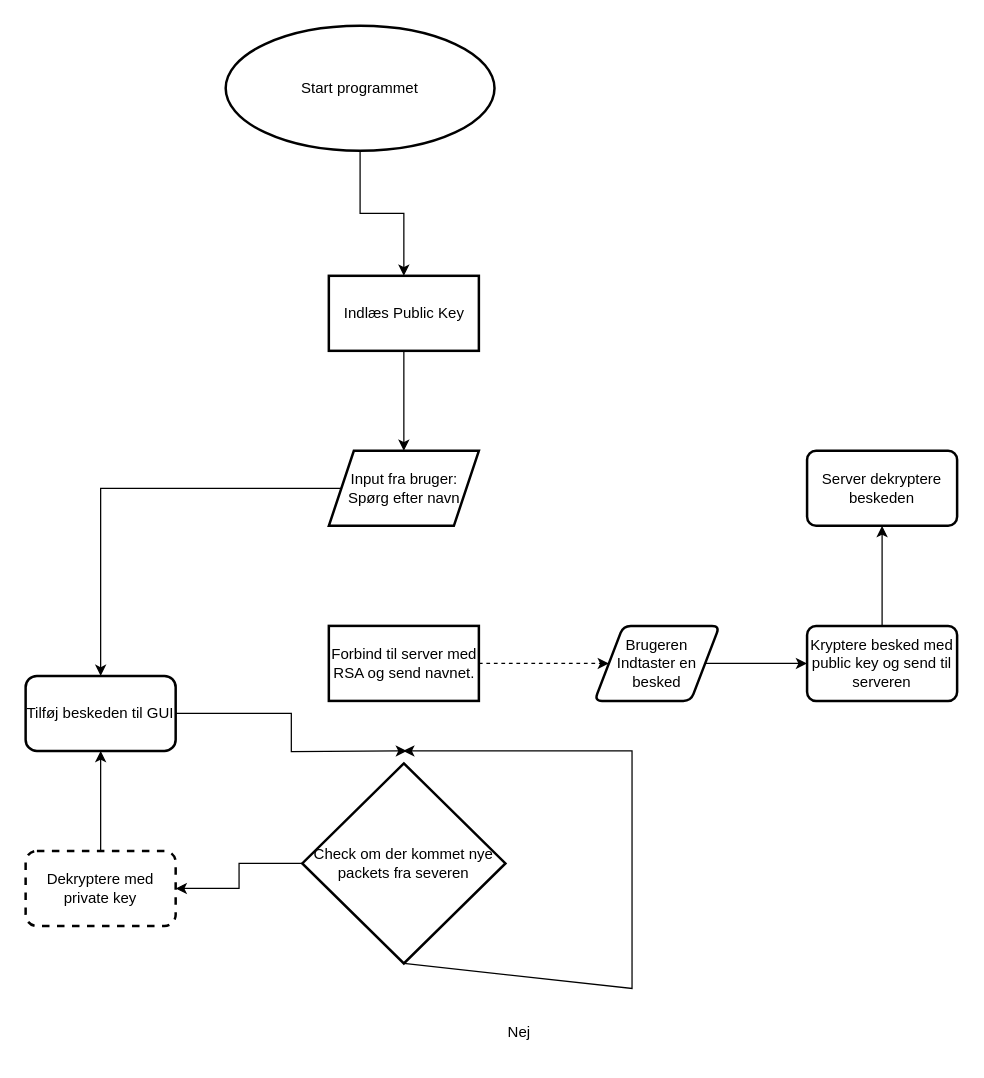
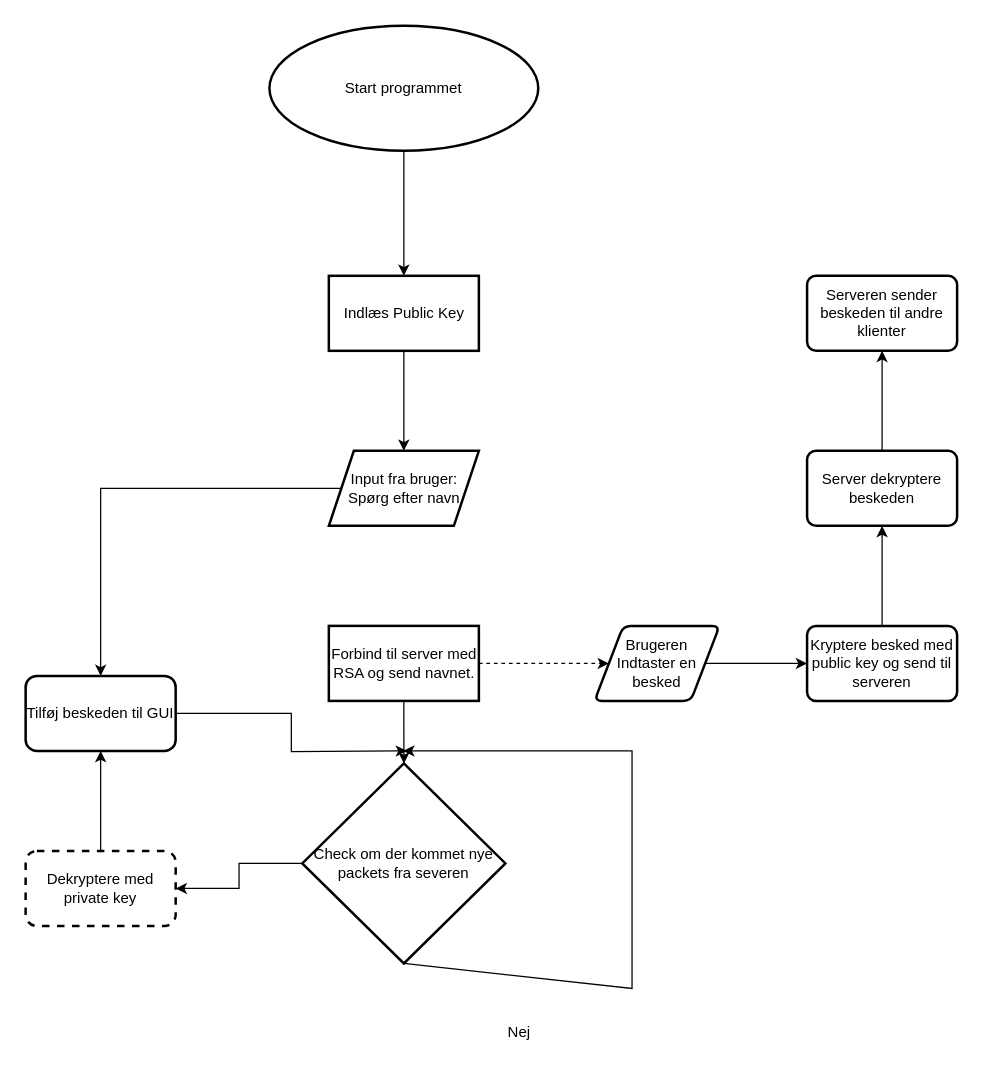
(360, 88) -> (404, 88)
none -> (882, 313)
none -> (882, 405)
none -> (404, 728)
